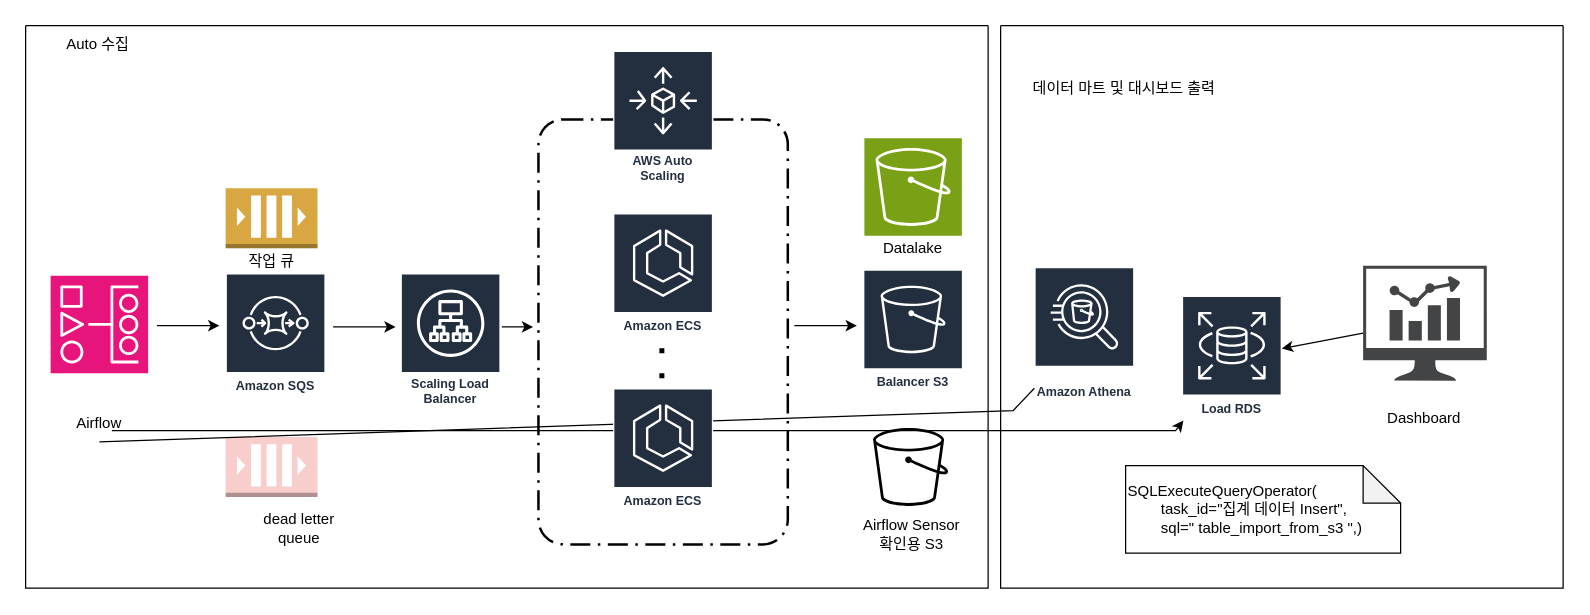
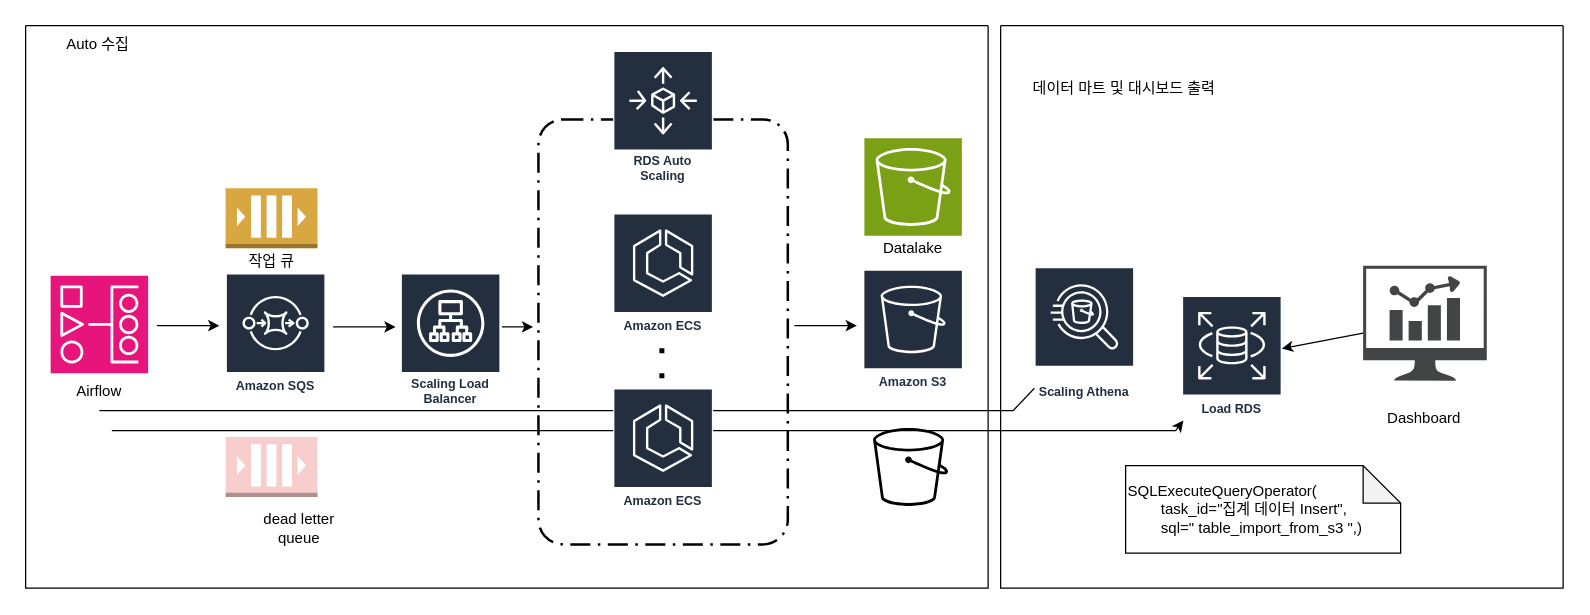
(663, 168) -> (663, 168)
(913, 382) -> (913, 382)
(1084, 392) -> (1084, 392)
(99, 423) -> (99, 392)
(912, 534) -> none
